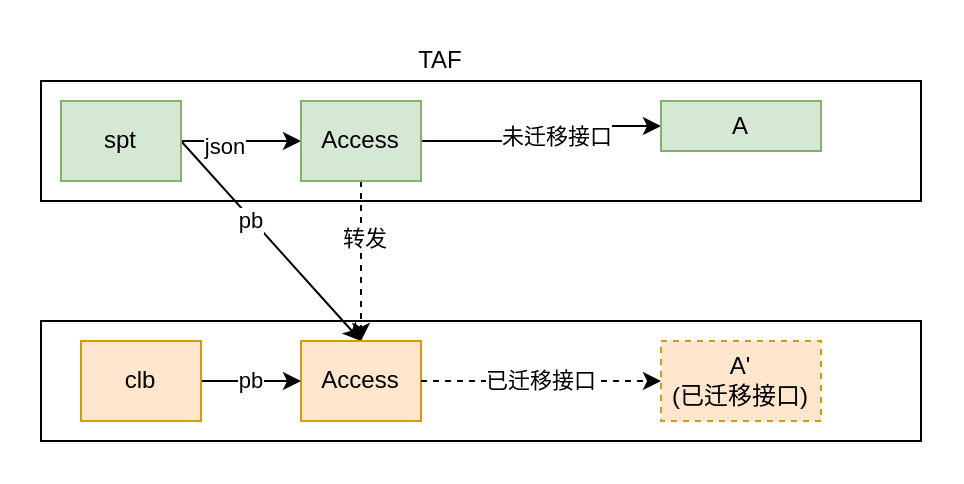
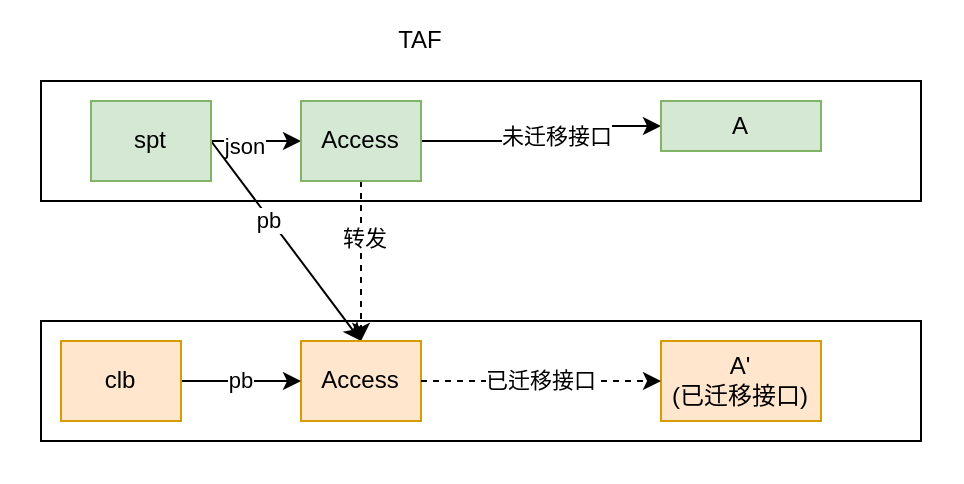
(441, 61) -> (421, 41)
(121, 141) -> (151, 141)
(141, 381) -> (121, 381)
(741, 381) -> (741, 381)
